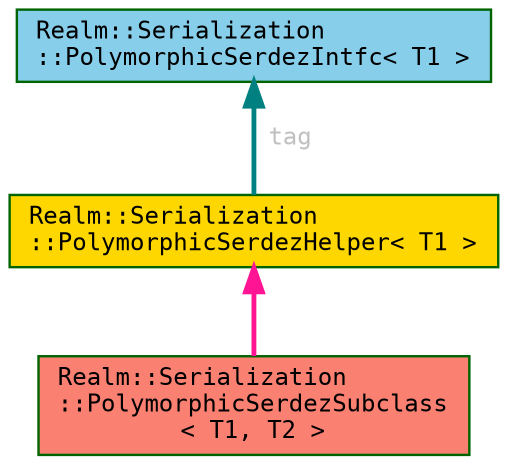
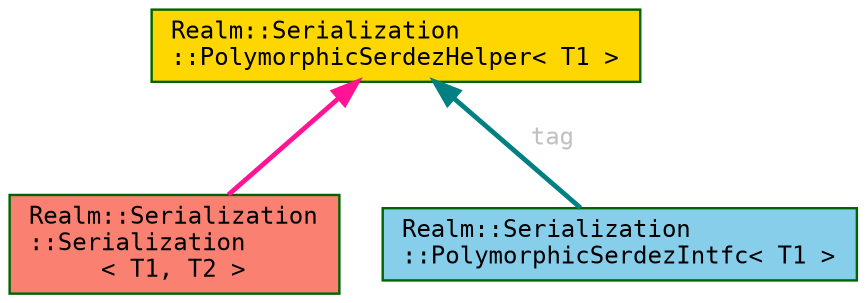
(254, 151) -> (517, 153)
(254, 406) -> (175, 244)
